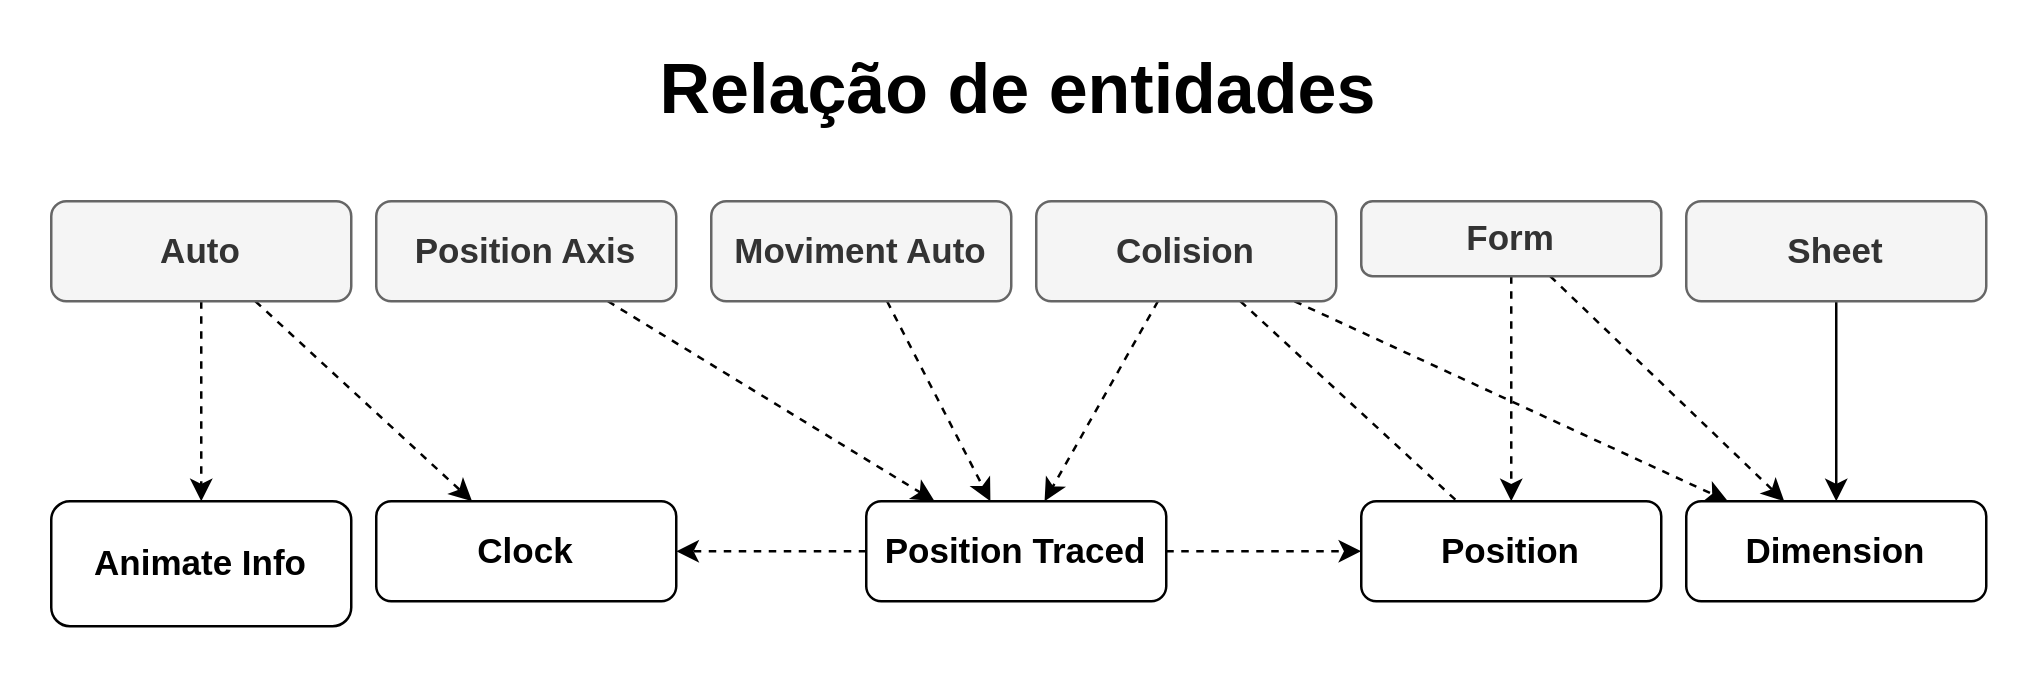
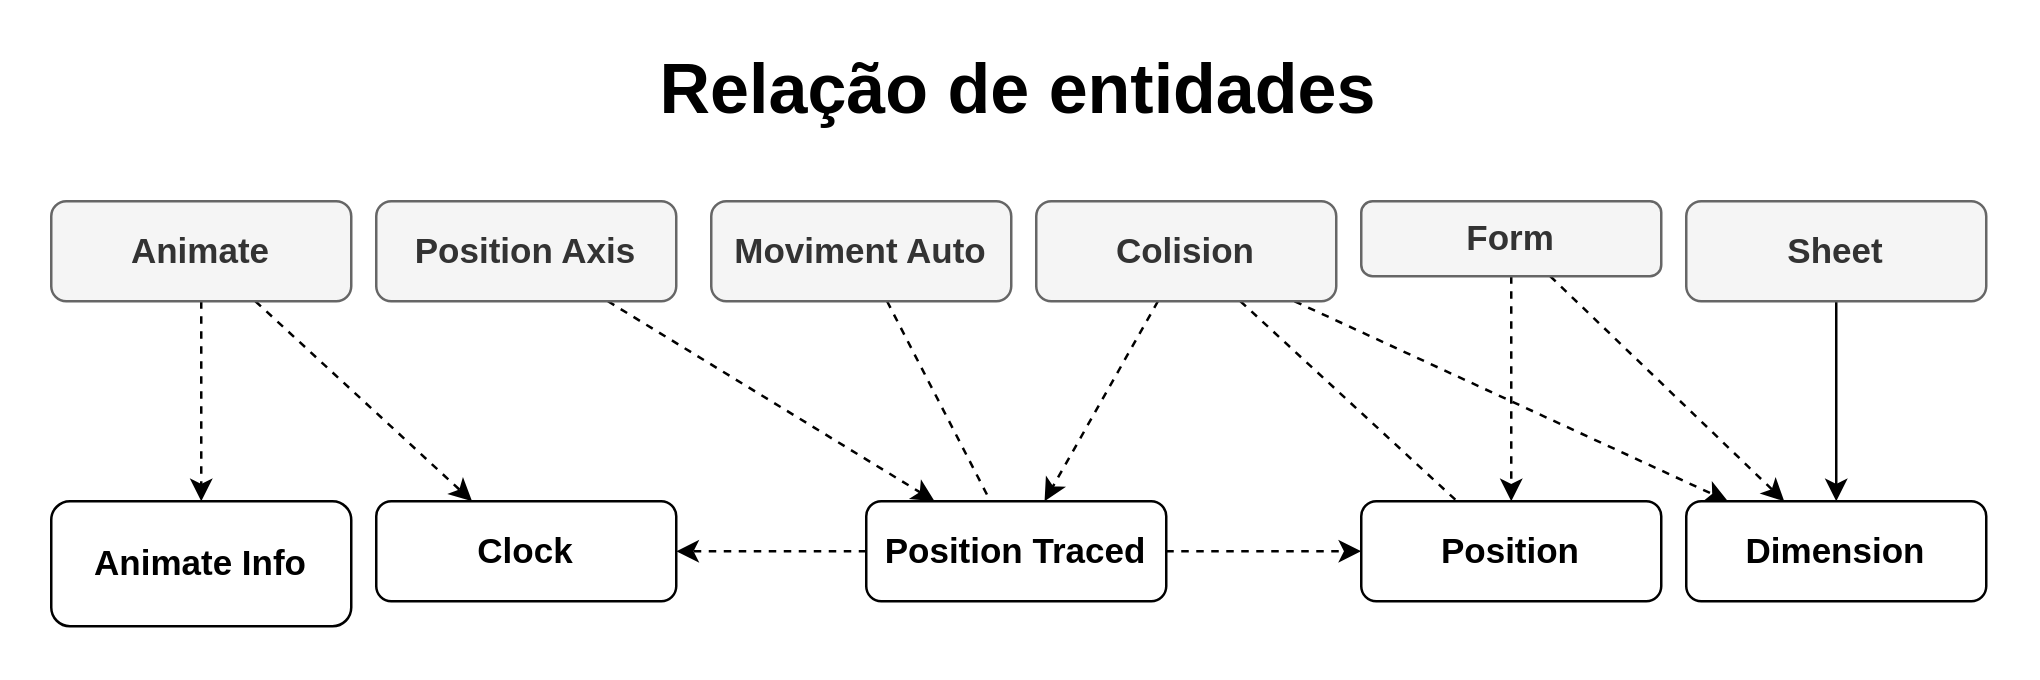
(201, 251) -> (201, 251)
(982, 484) -> (985, 491)
